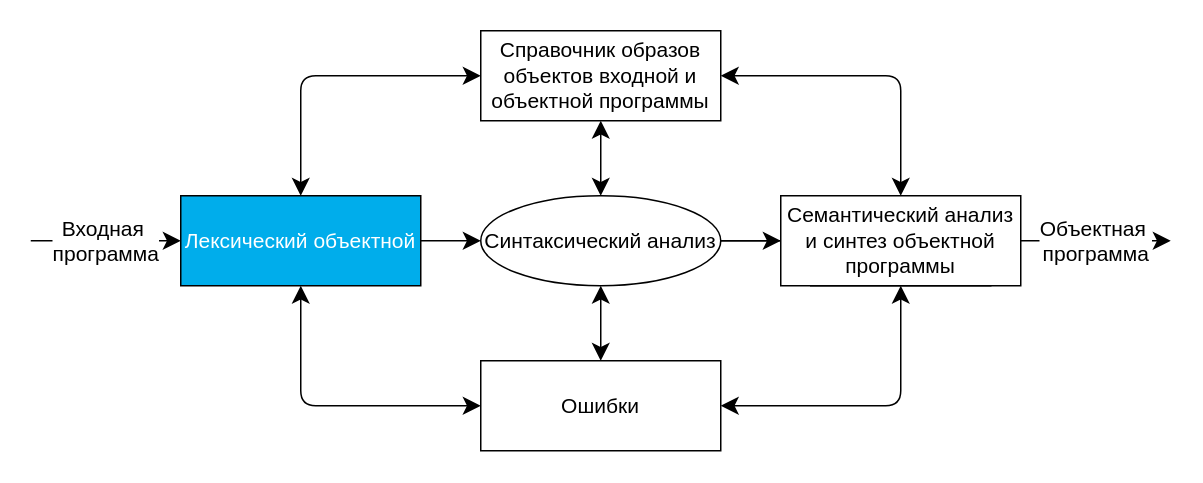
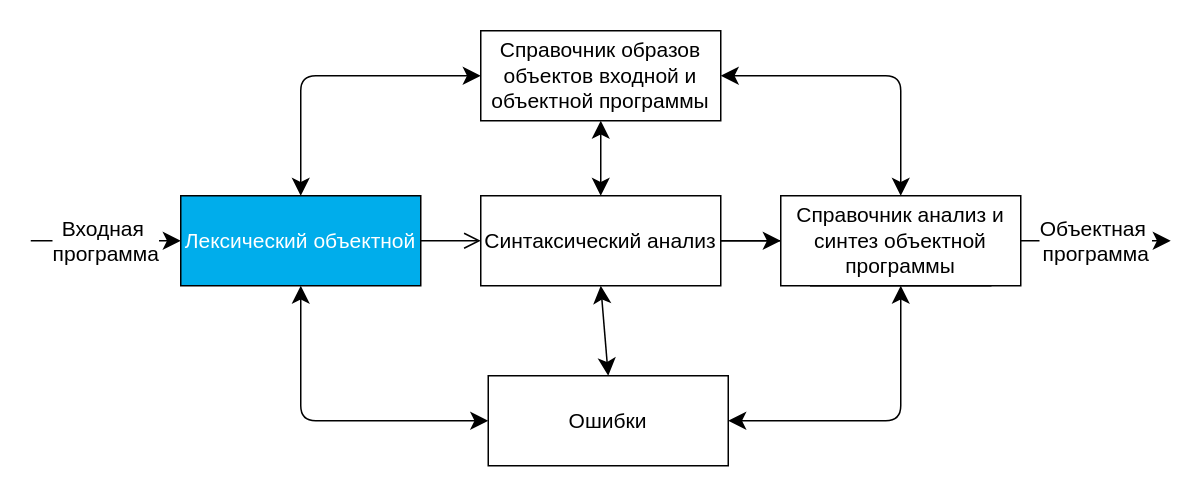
(466, 241) -> (470, 241)
(601, 241) -> (601, 241)
(901, 241) -> (901, 241)
(601, 406) -> (608, 421)
